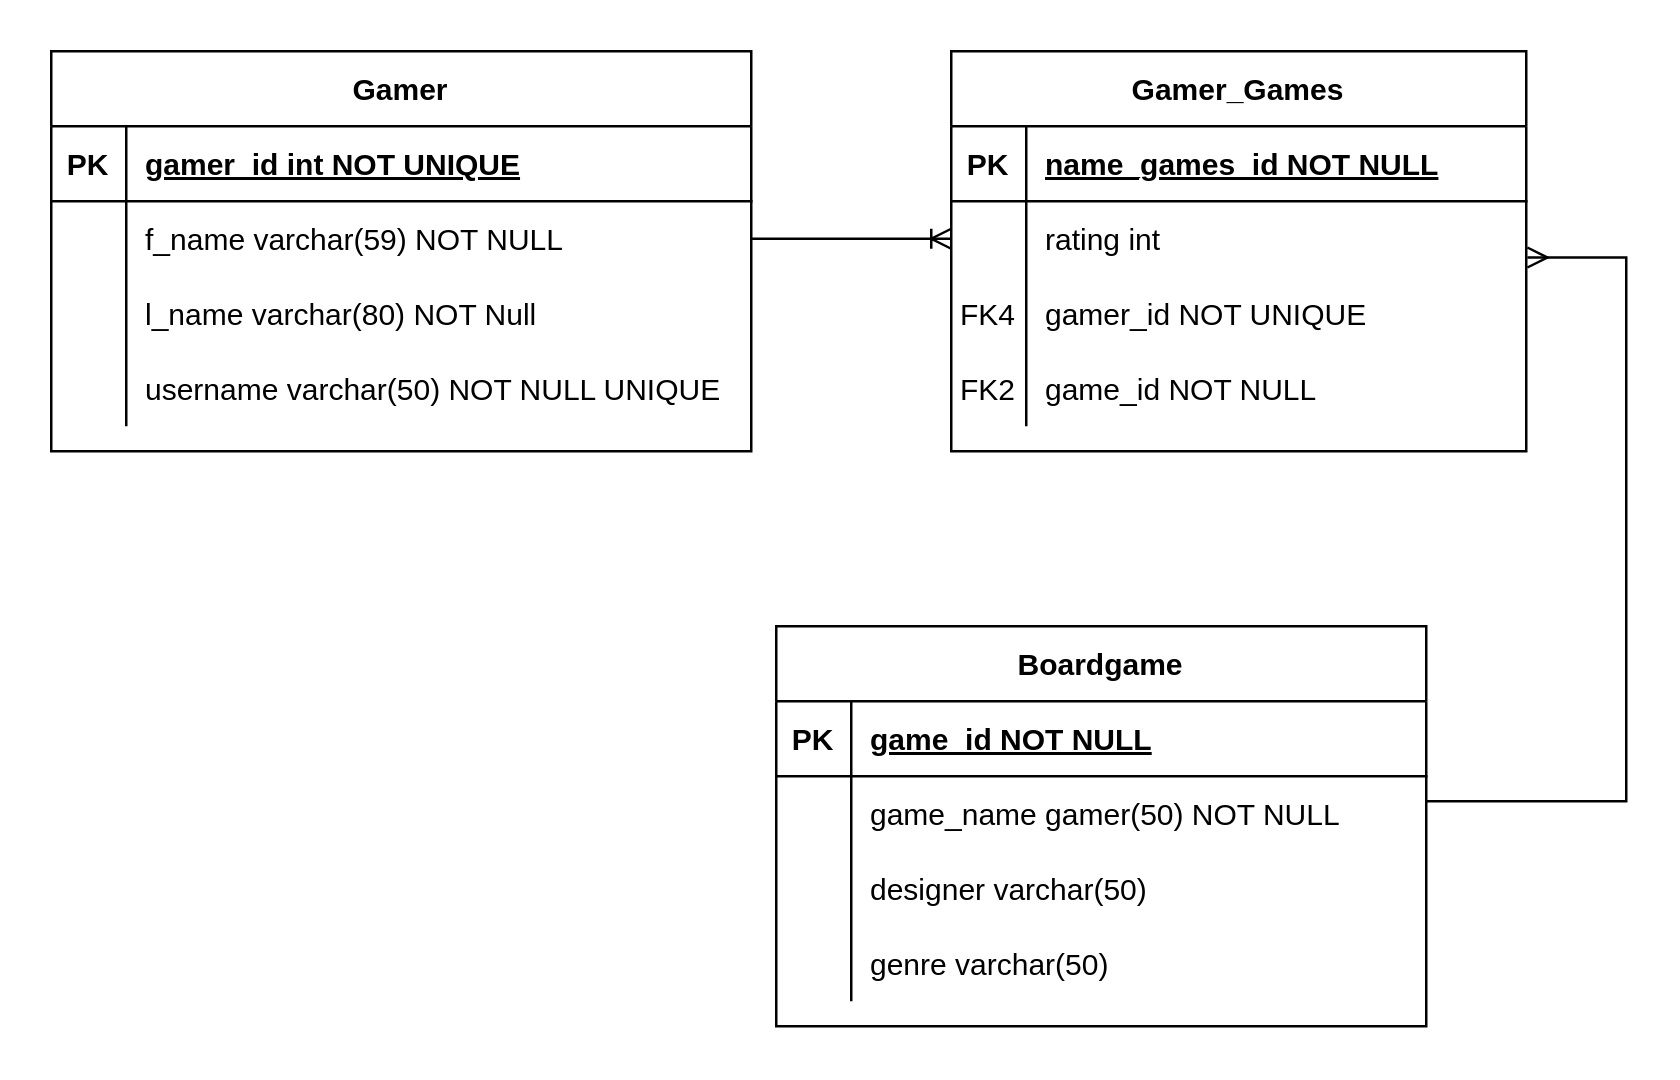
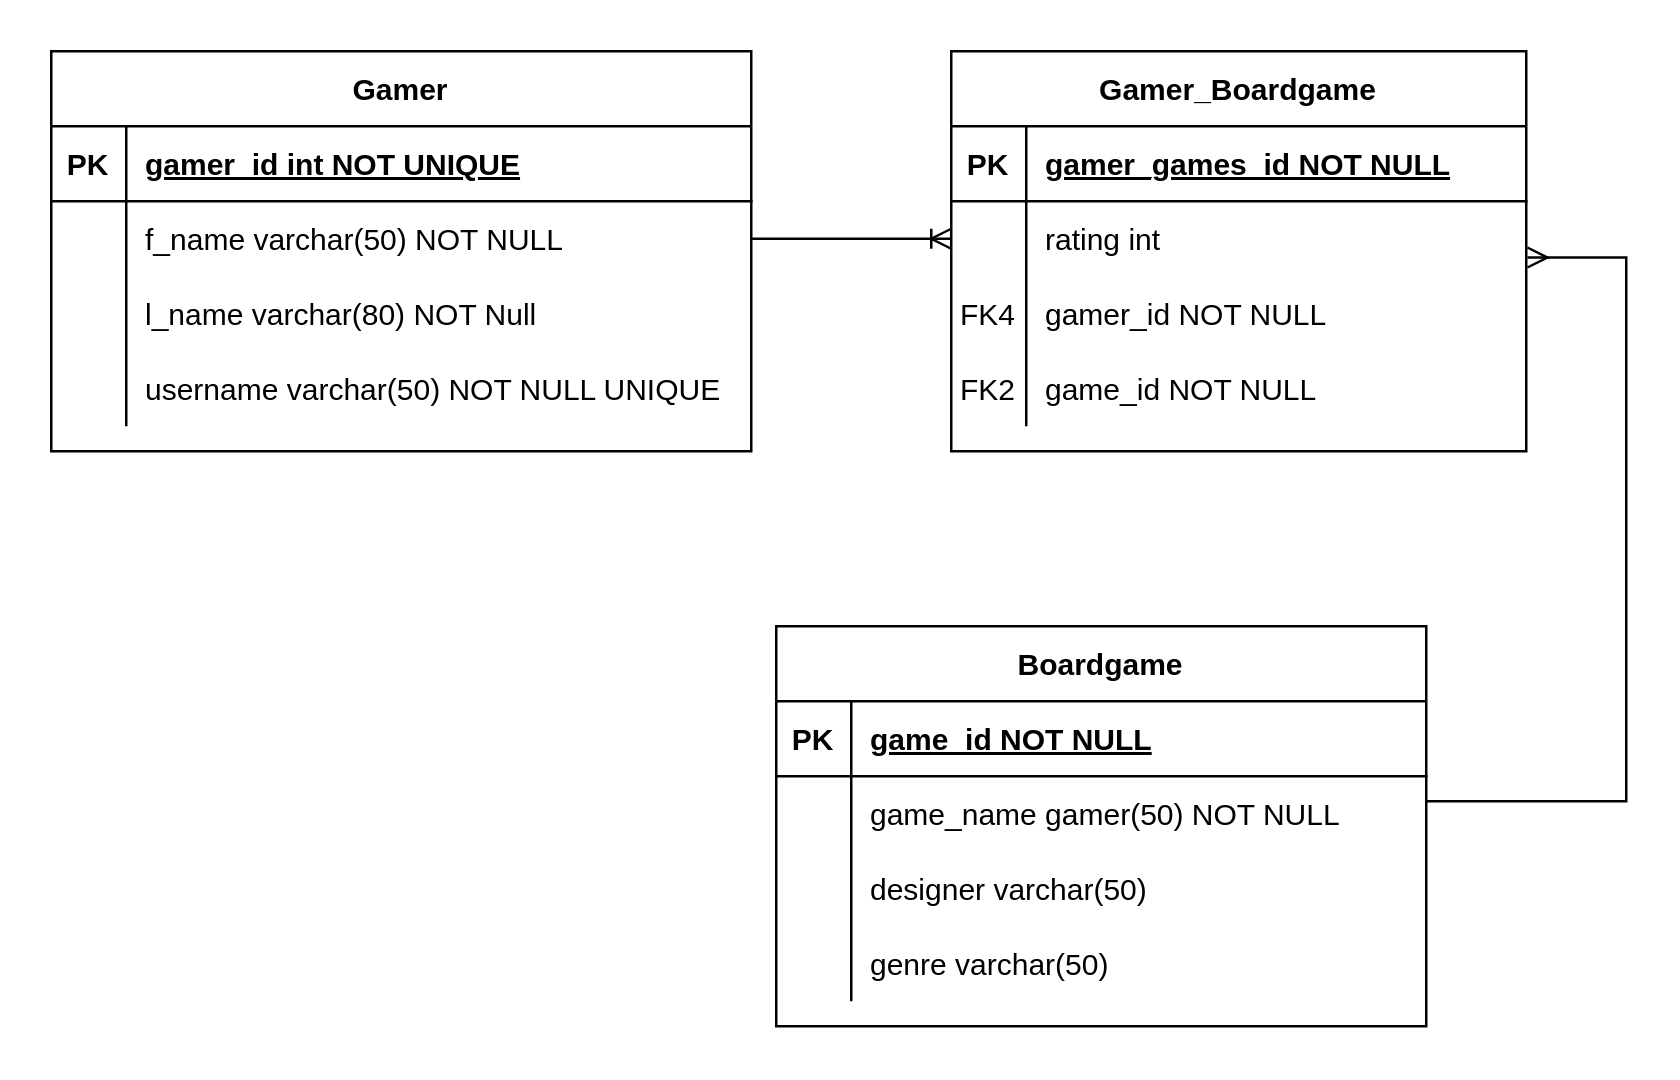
(1238, 90) -> (1238, 90)
(1218, 165) -> (1227, 165)
(360, 240) -> (360, 240)
(1193, 315) -> (1176, 315)
